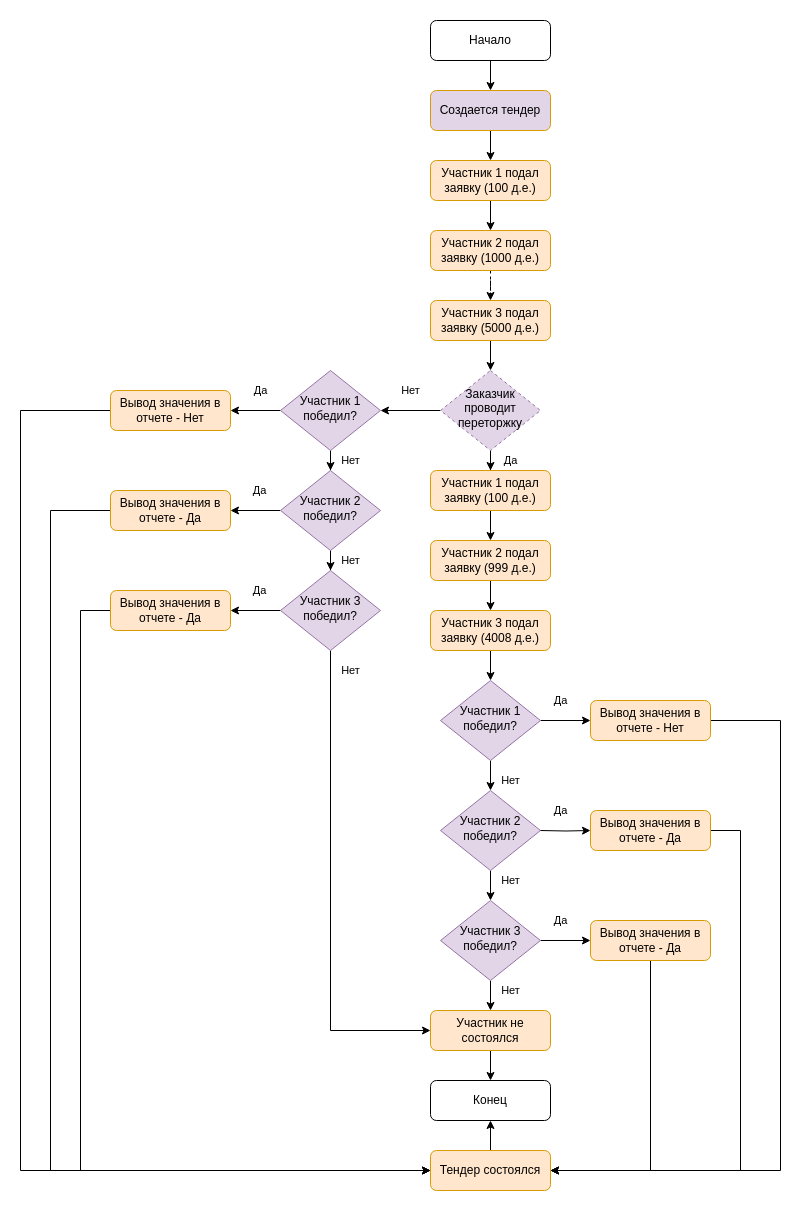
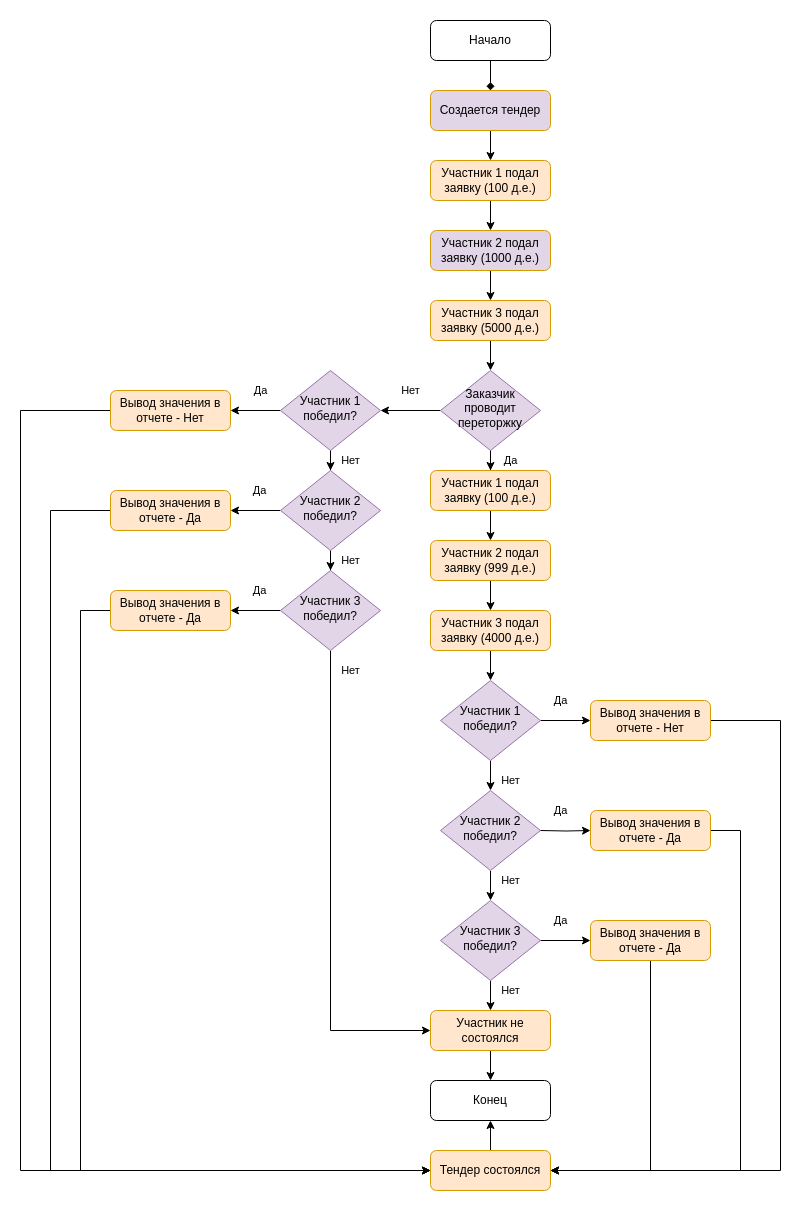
(491, 82) -> (491, 82)
(491, 251) -> (491, 251)
(491, 290) -> (491, 290)
(491, 411) -> (491, 411)
(491, 631) -> (491, 631)
